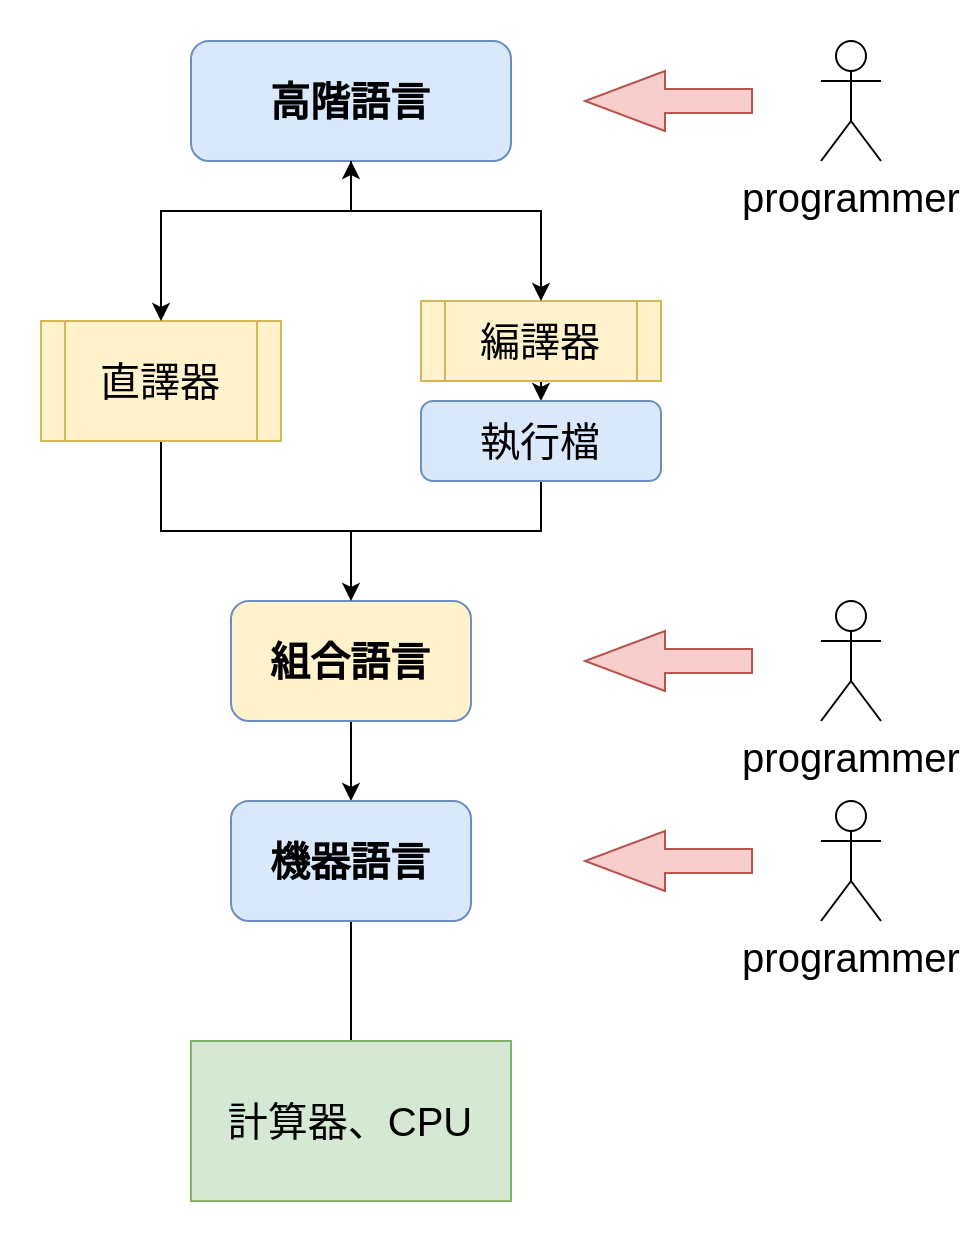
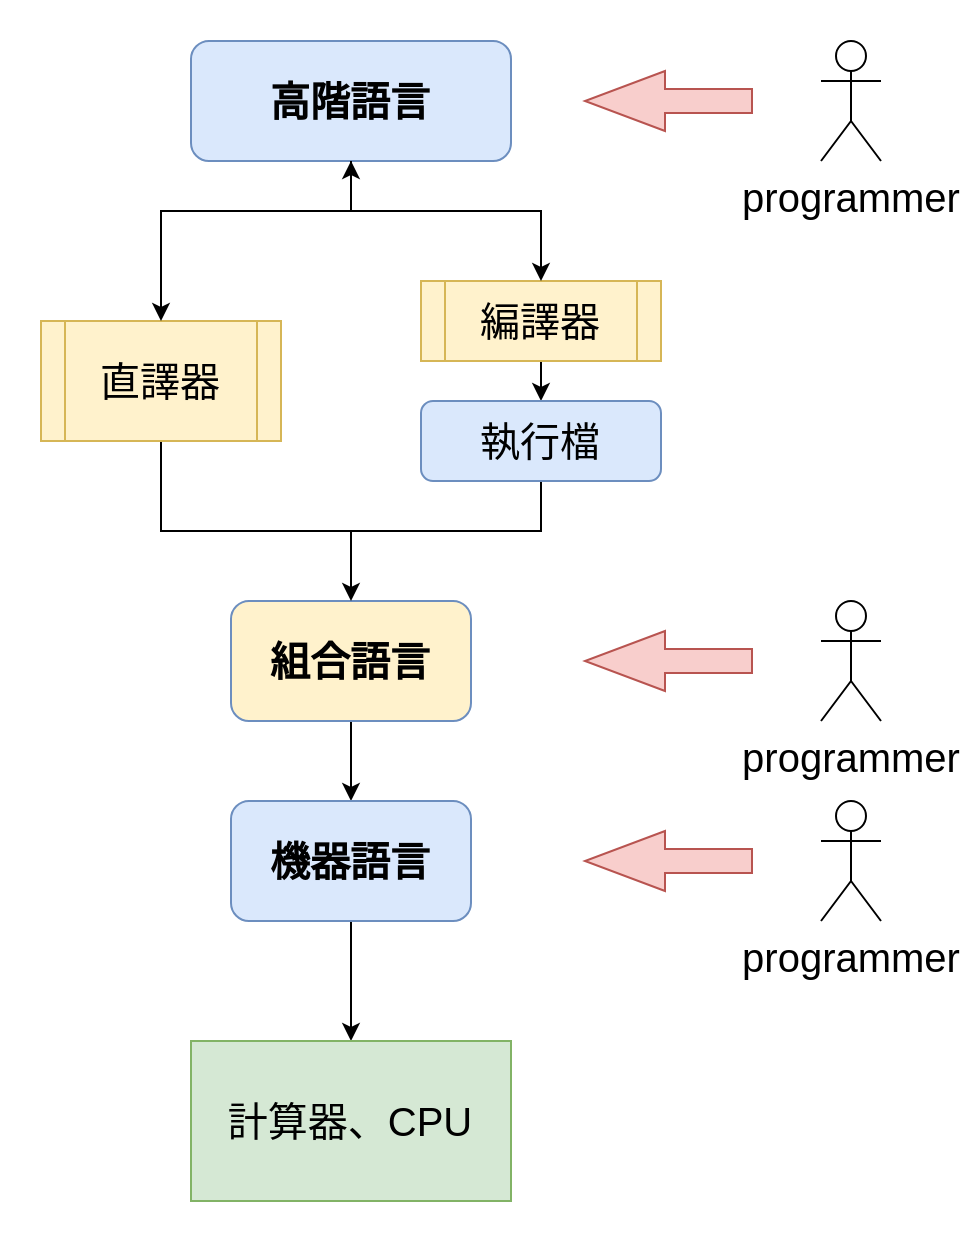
(541, 341) -> (541, 321)
(351, 1031) -> (351, 1026)
